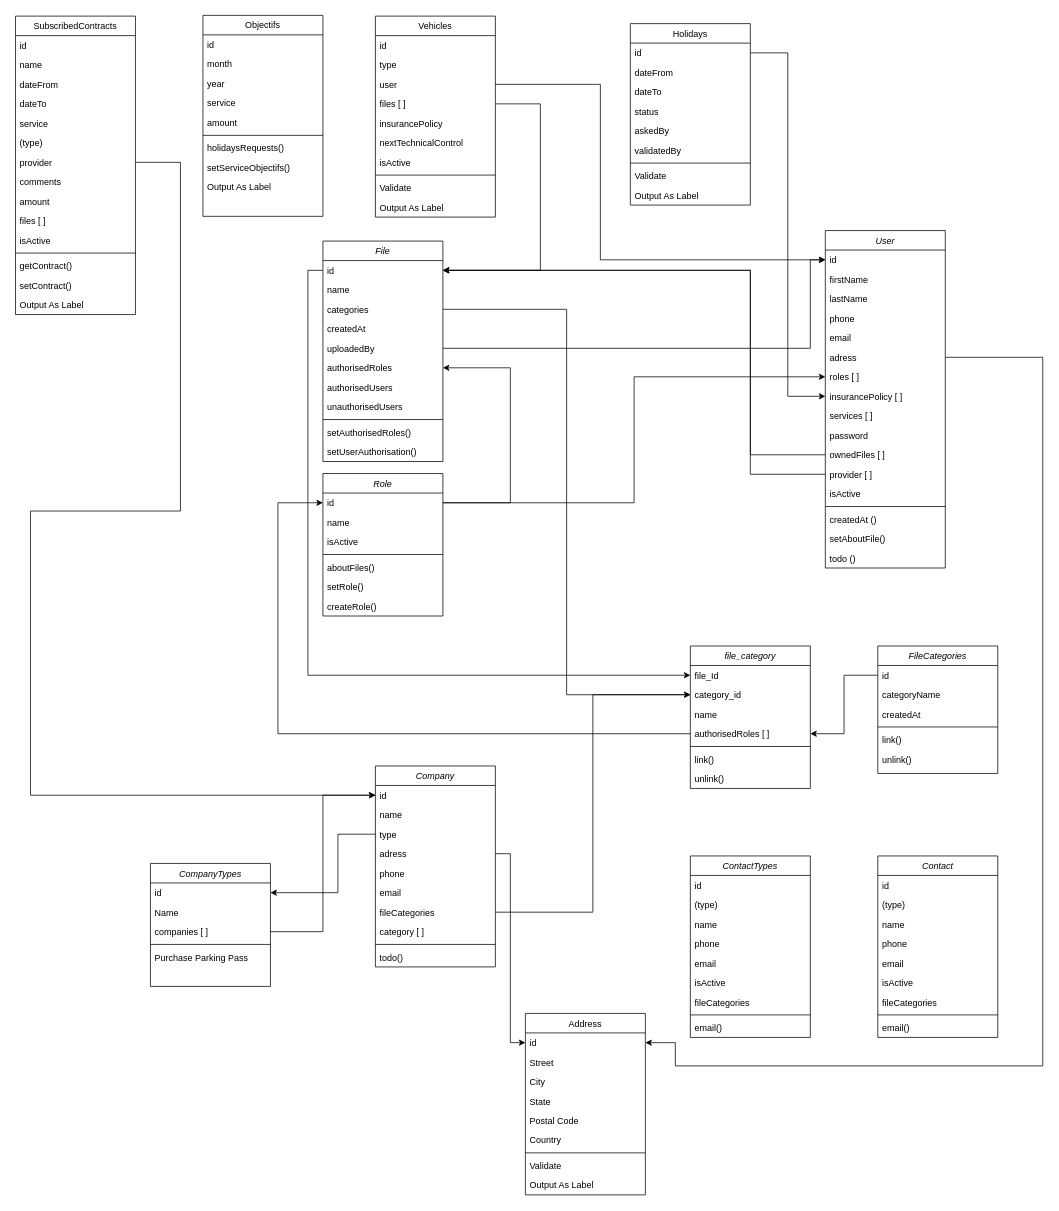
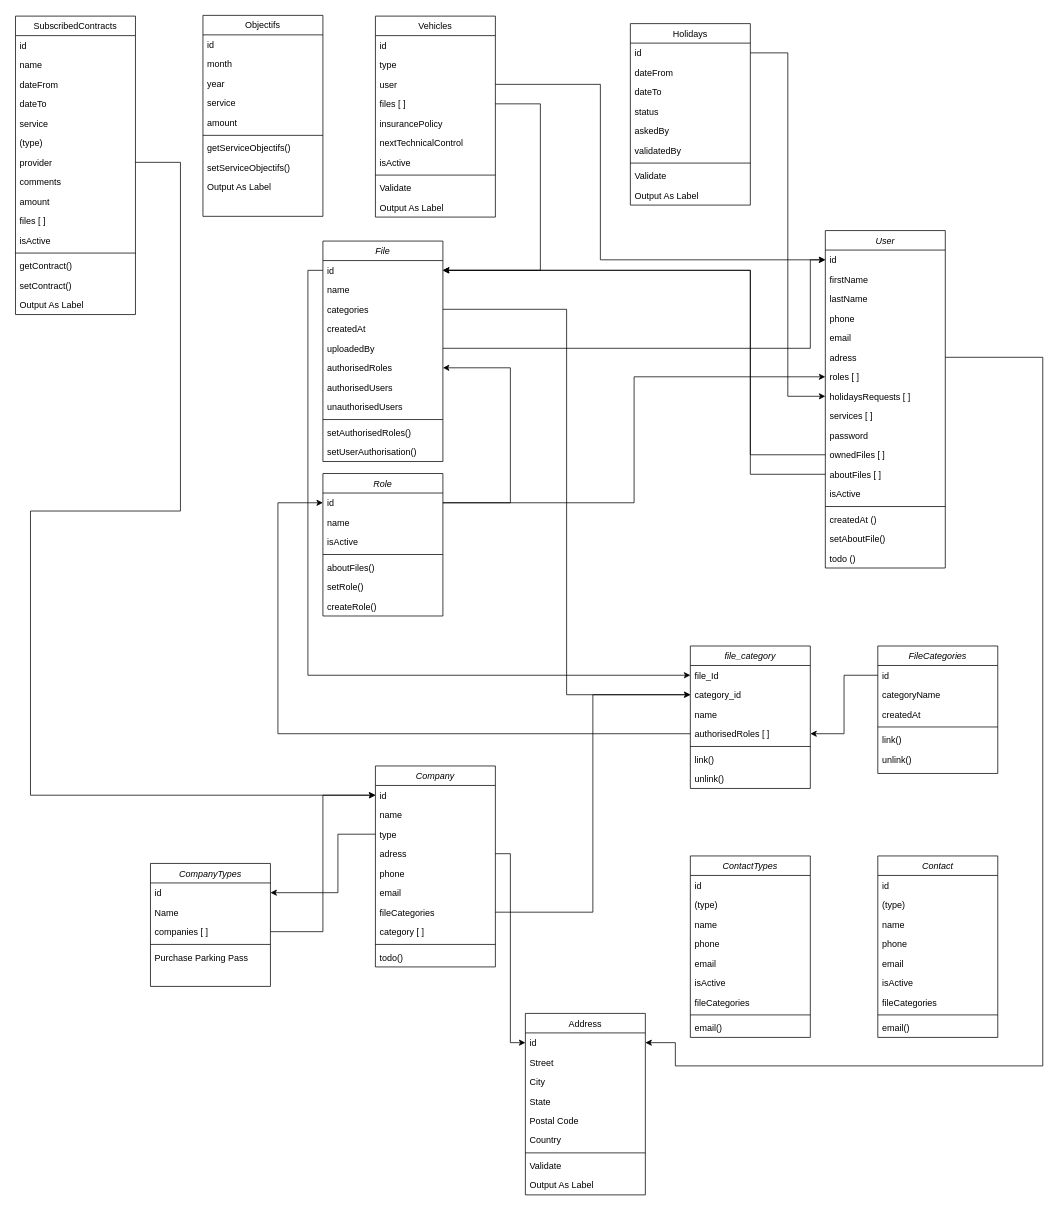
(250, 149) -> (258, 149)
(872, 397) -> (875, 397)
(856, 475) -> (860, 475)
